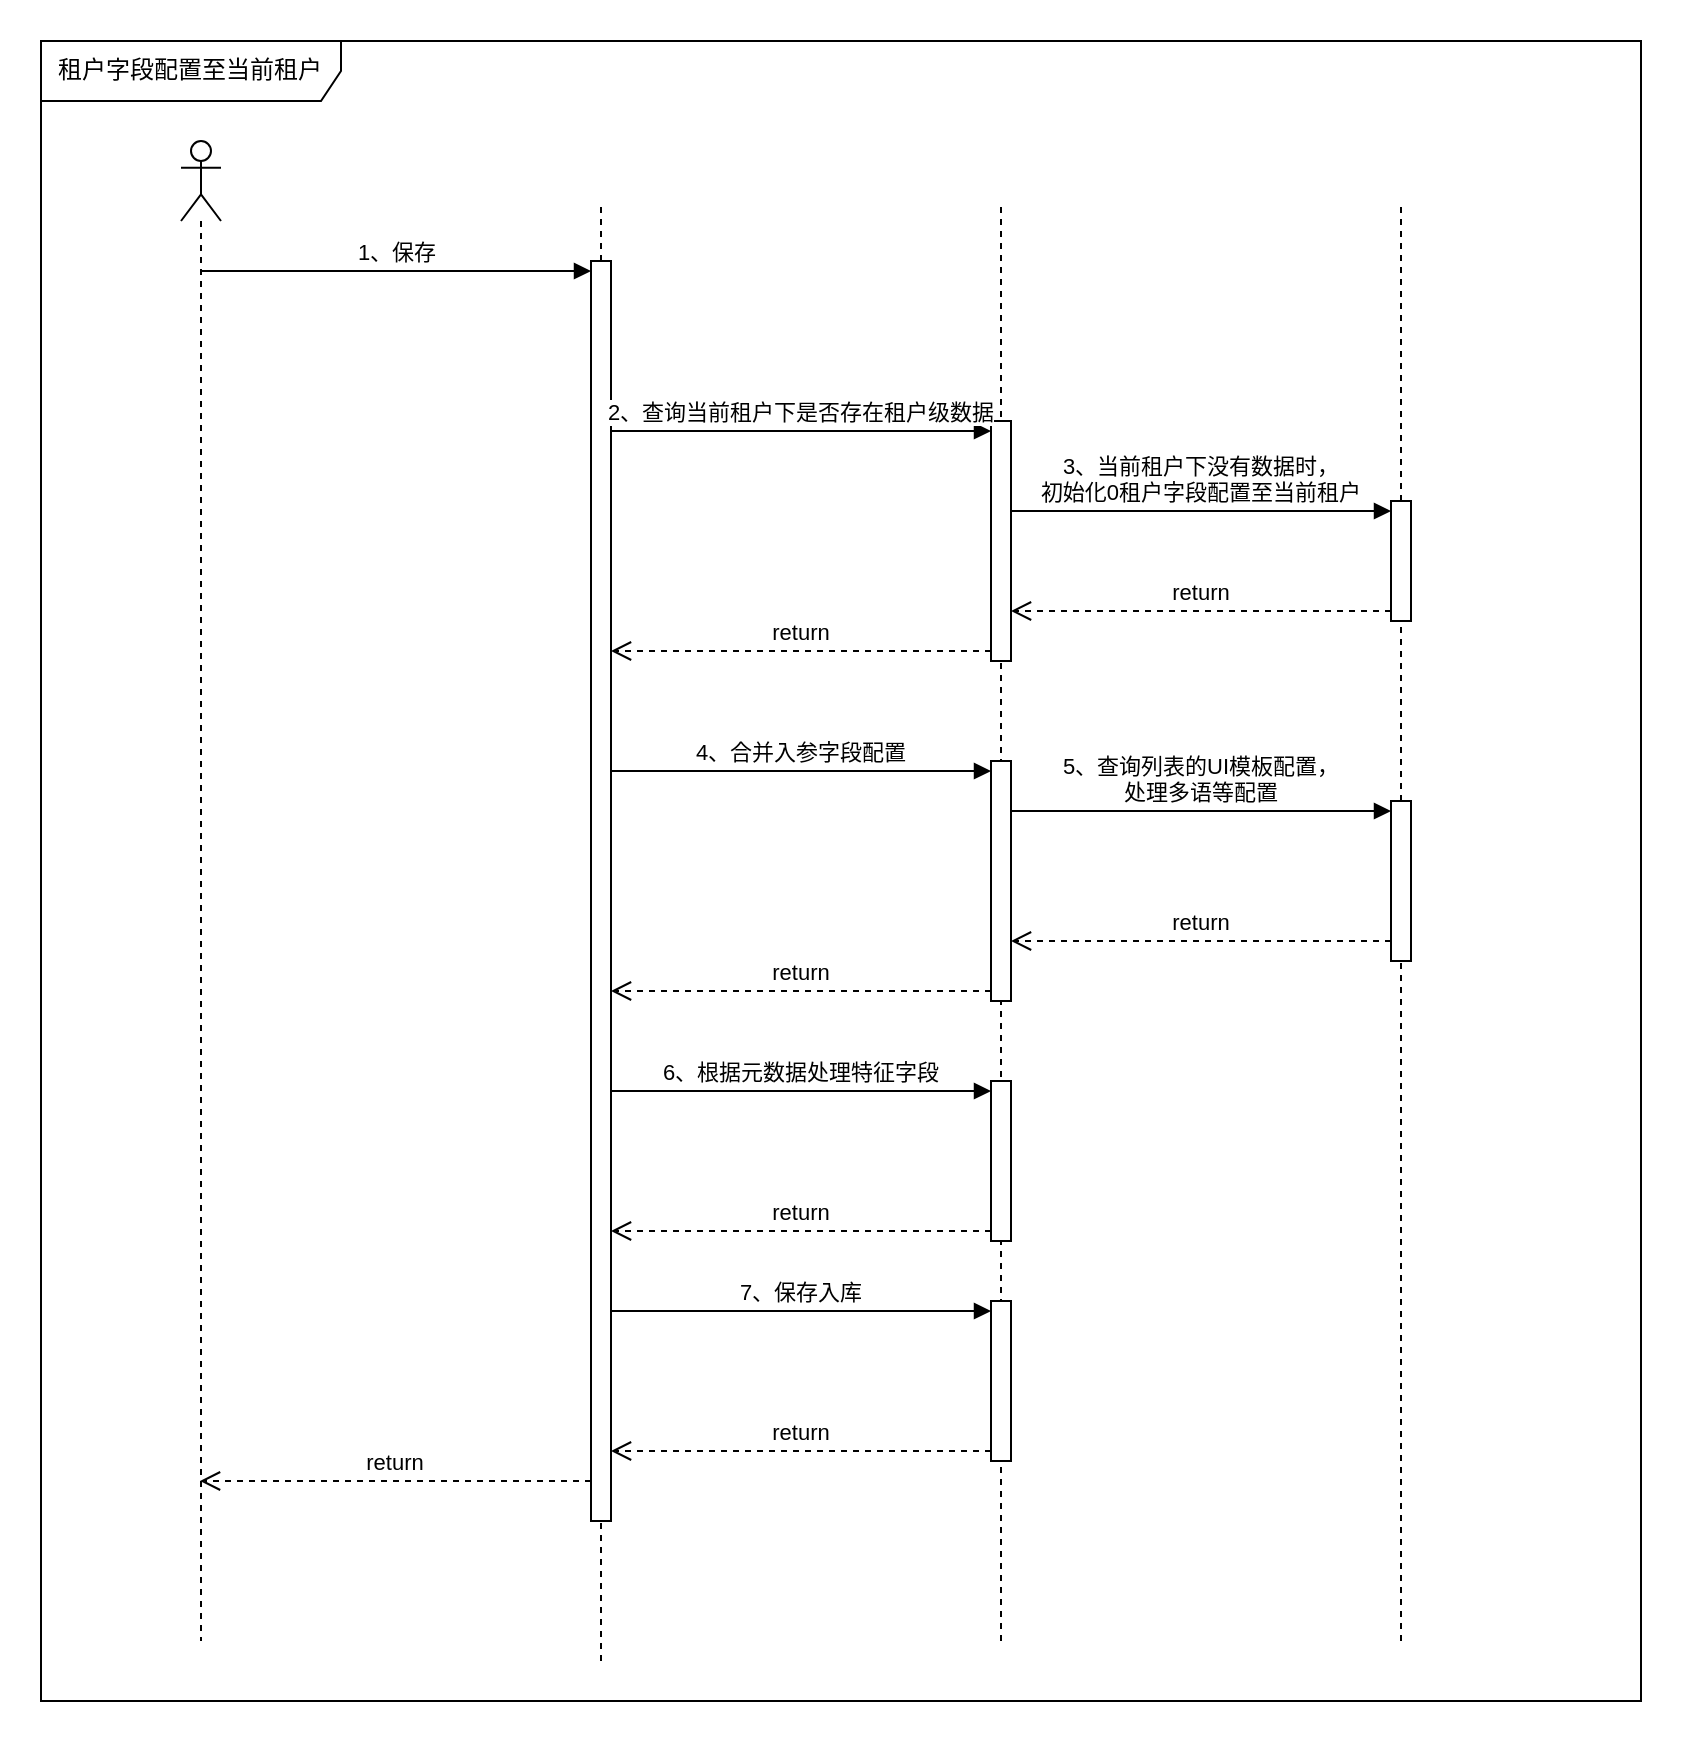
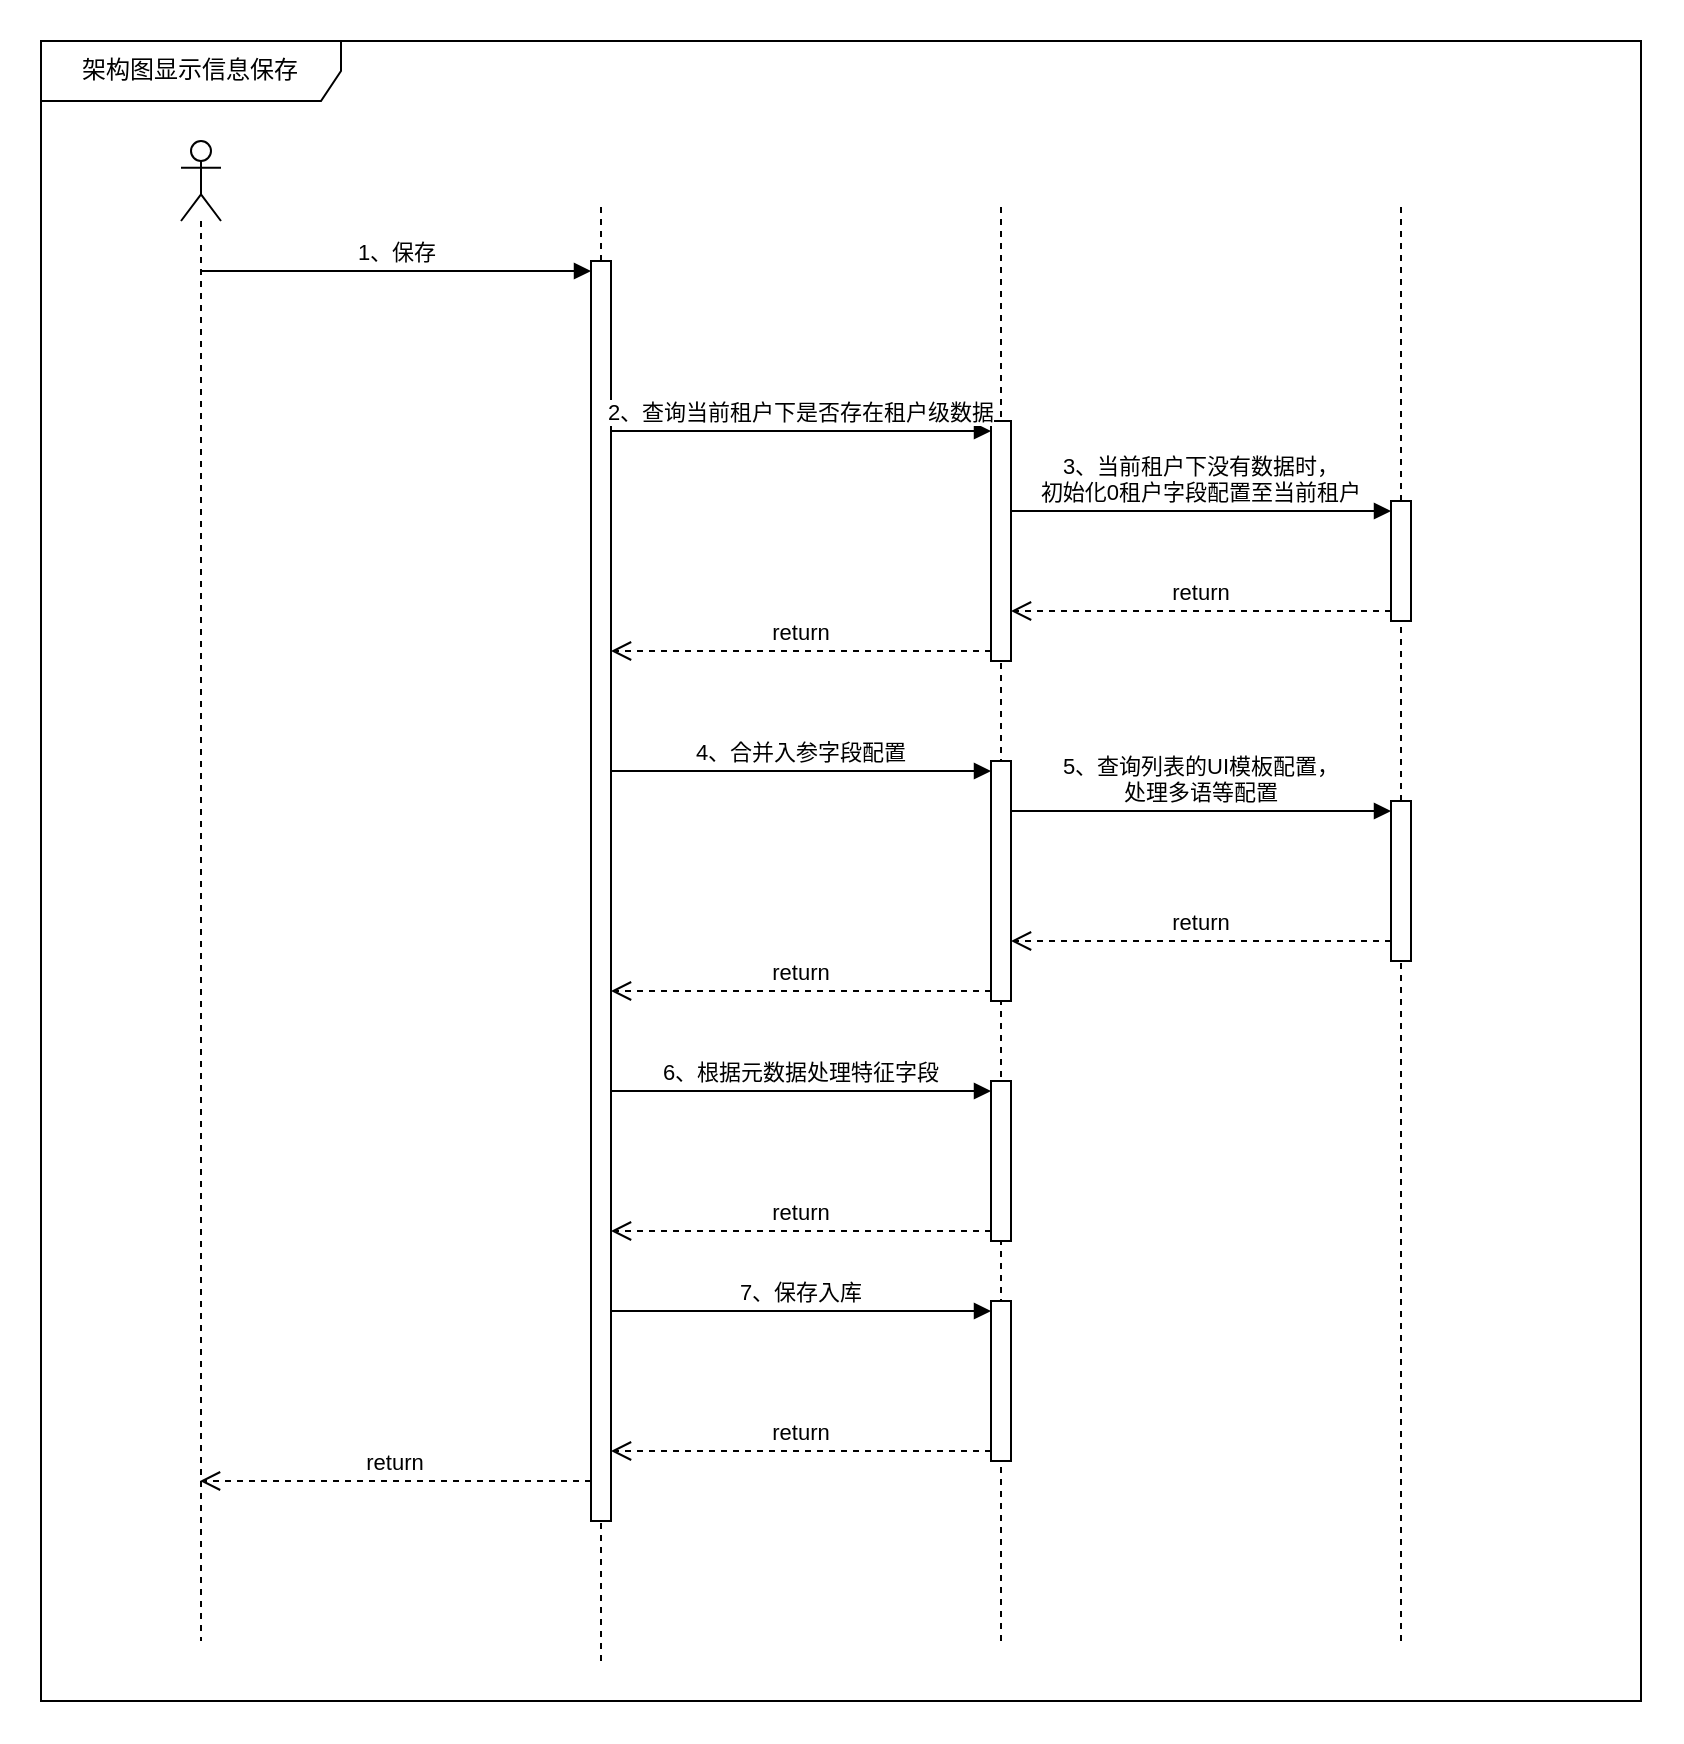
(191, 71) -> (191, 71)
